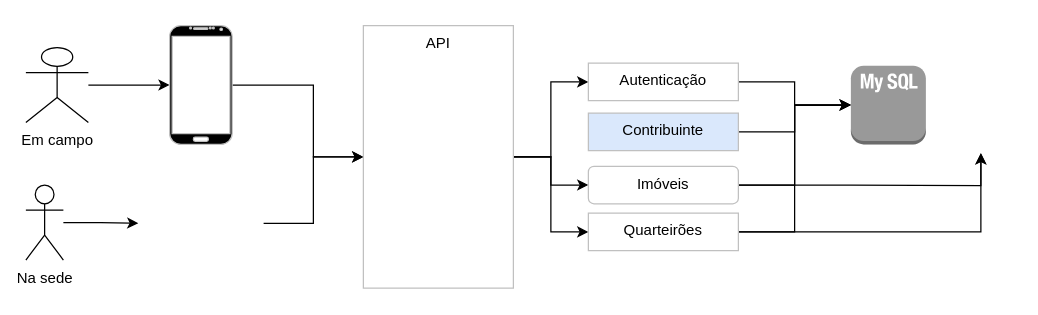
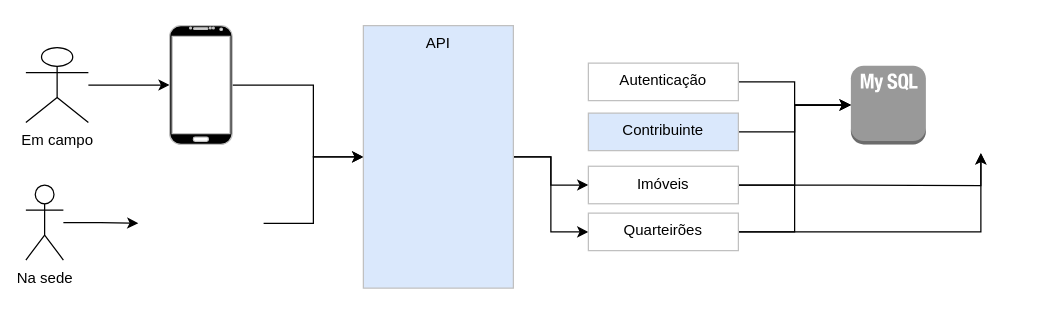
(551, 104) -> none
(438, 157) -> (438, 157)
(663, 185) -> (663, 185)
